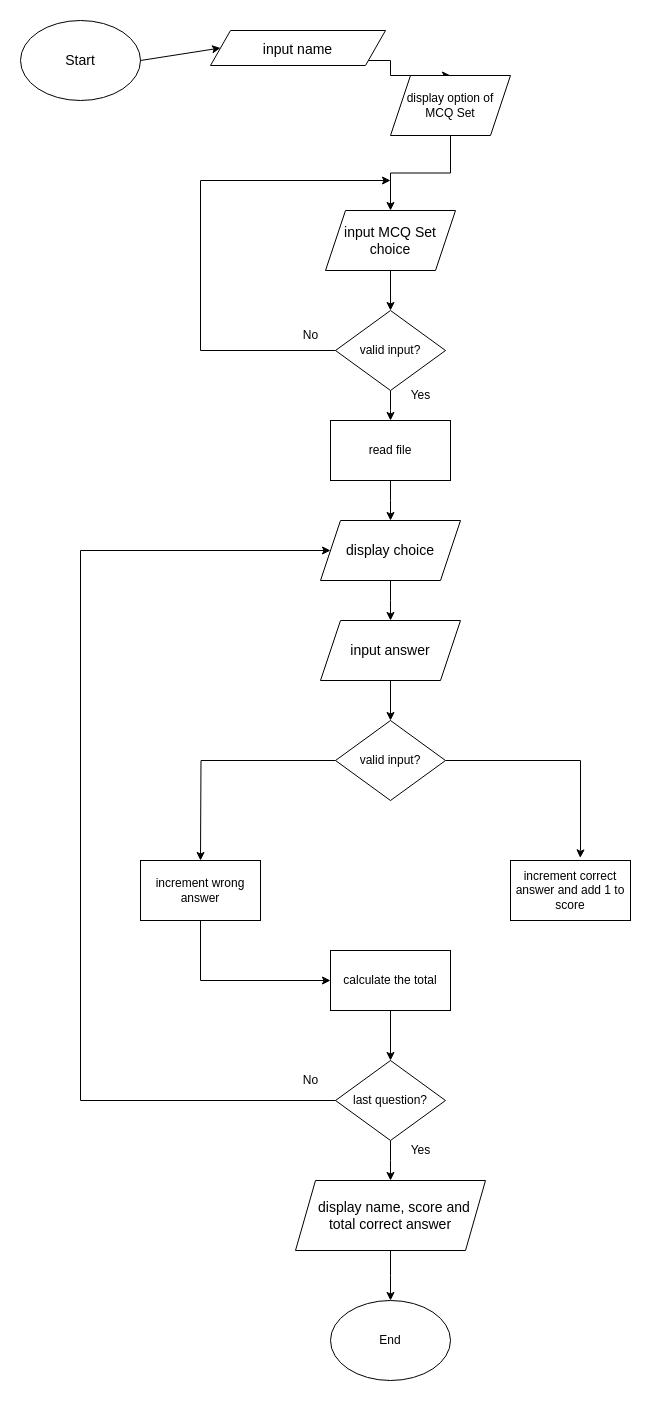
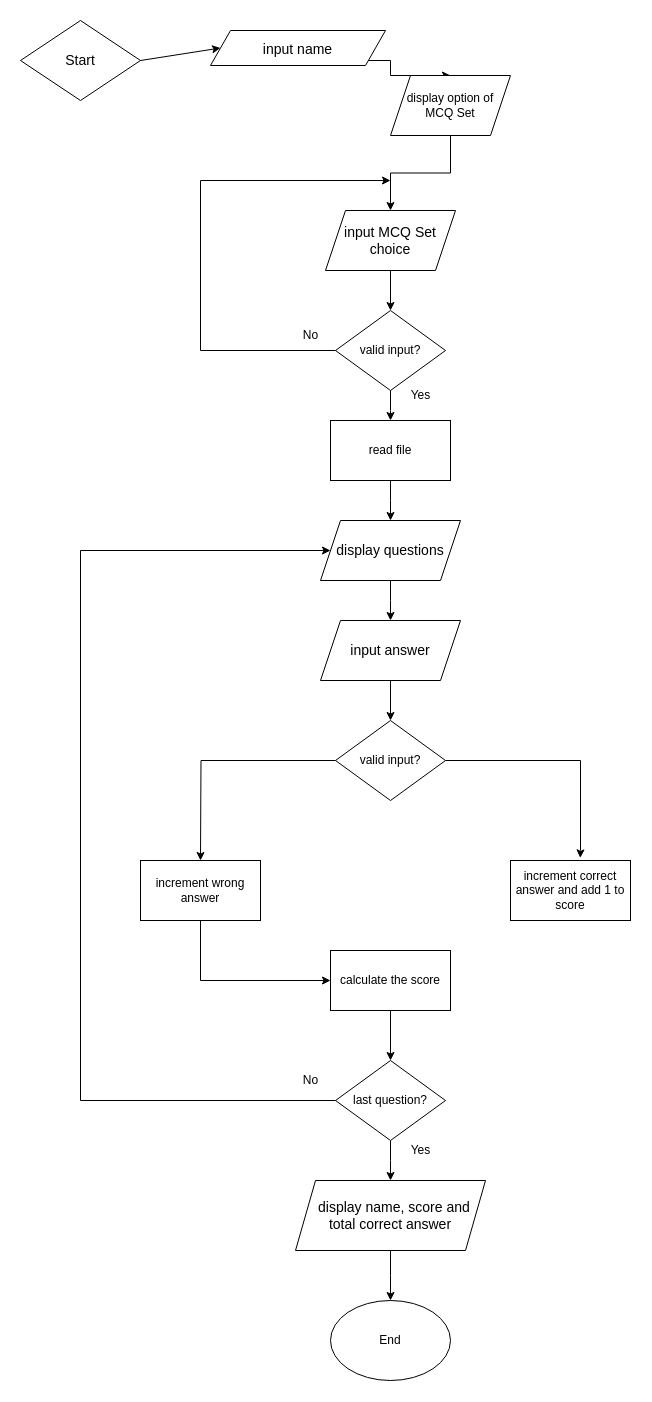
(81, 61) -> (81, 61)
(391, 551) -> (391, 551)
(391, 981) -> (391, 981)
